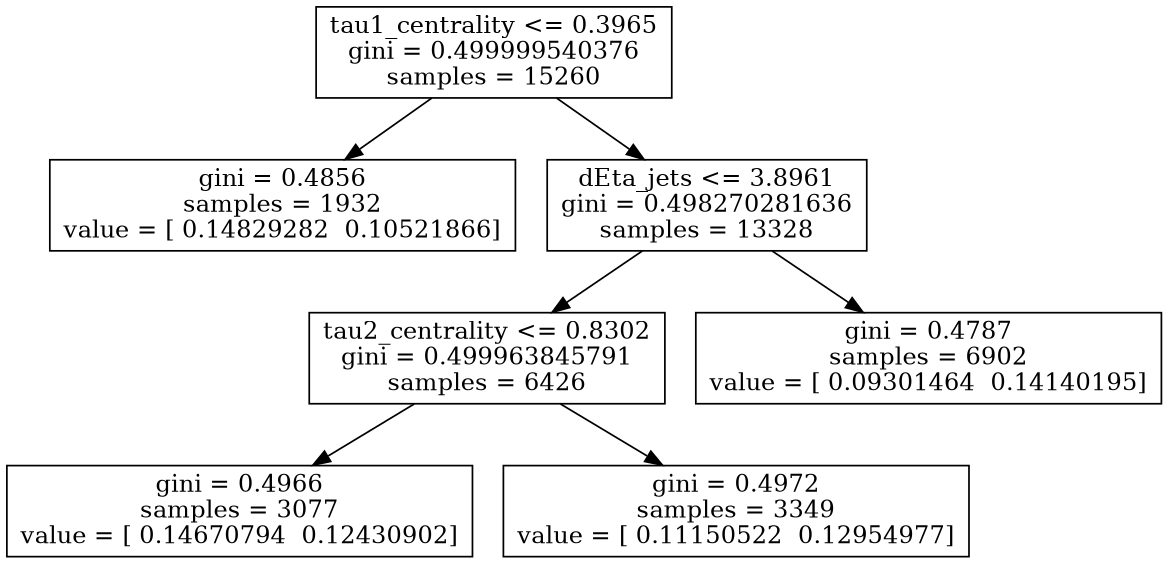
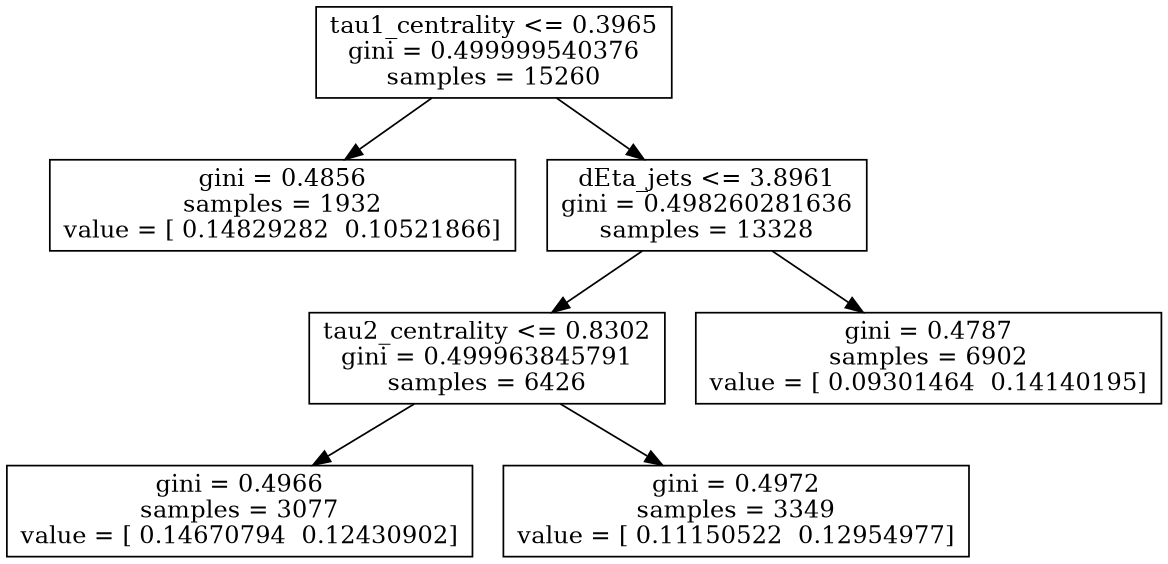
(707, 205) -> (707, 205)
